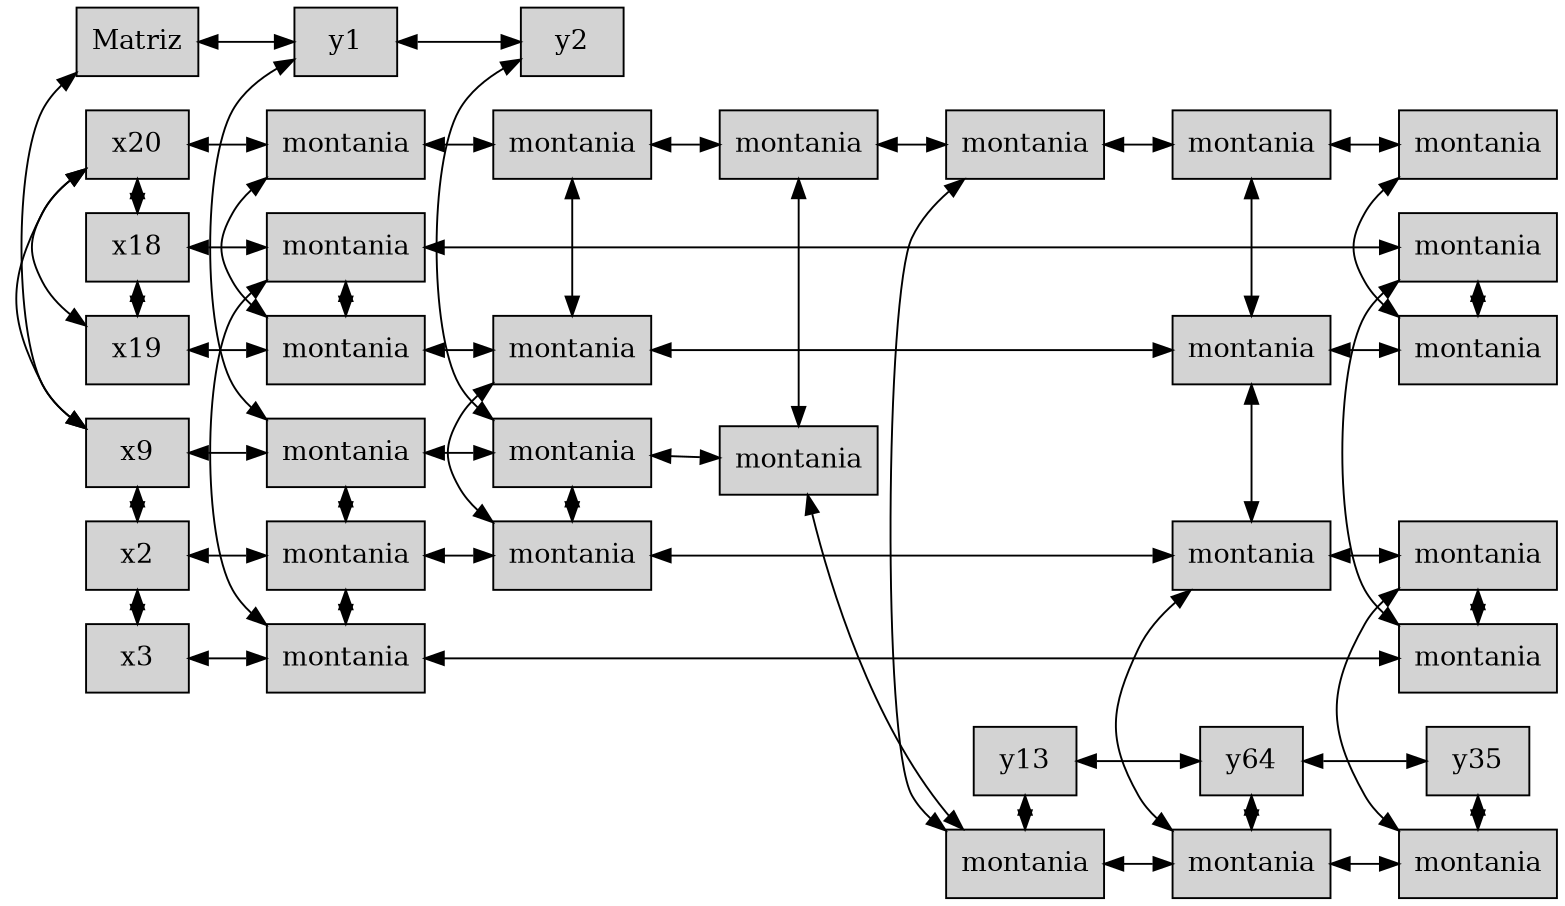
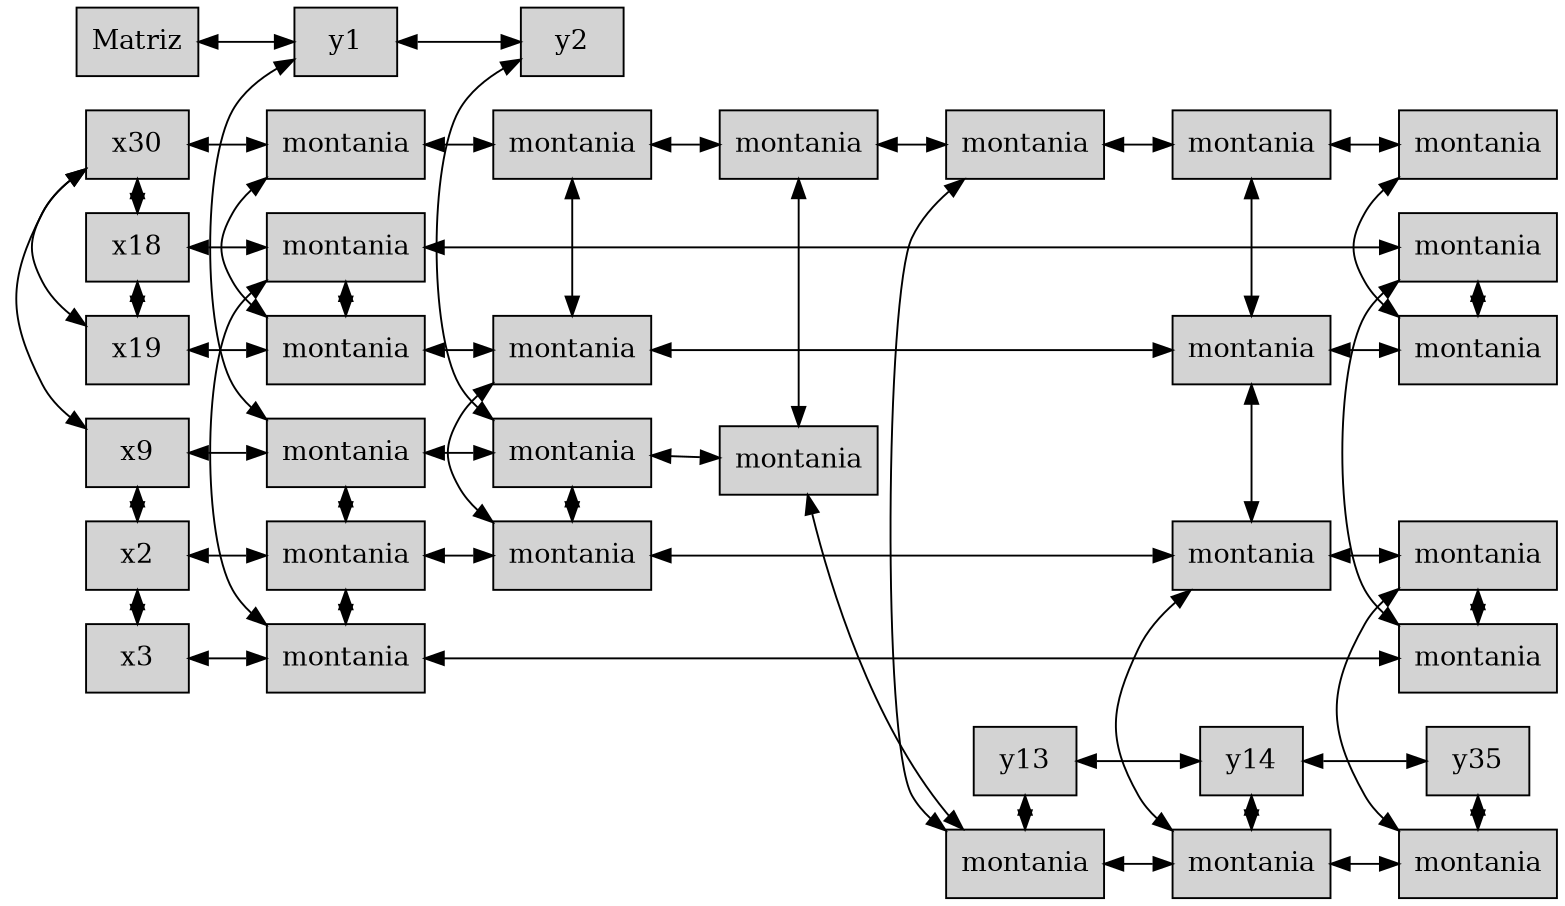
(137, 145) -> (137, 145)
(22, 226) -> none
(1252, 761) -> (1252, 761)
